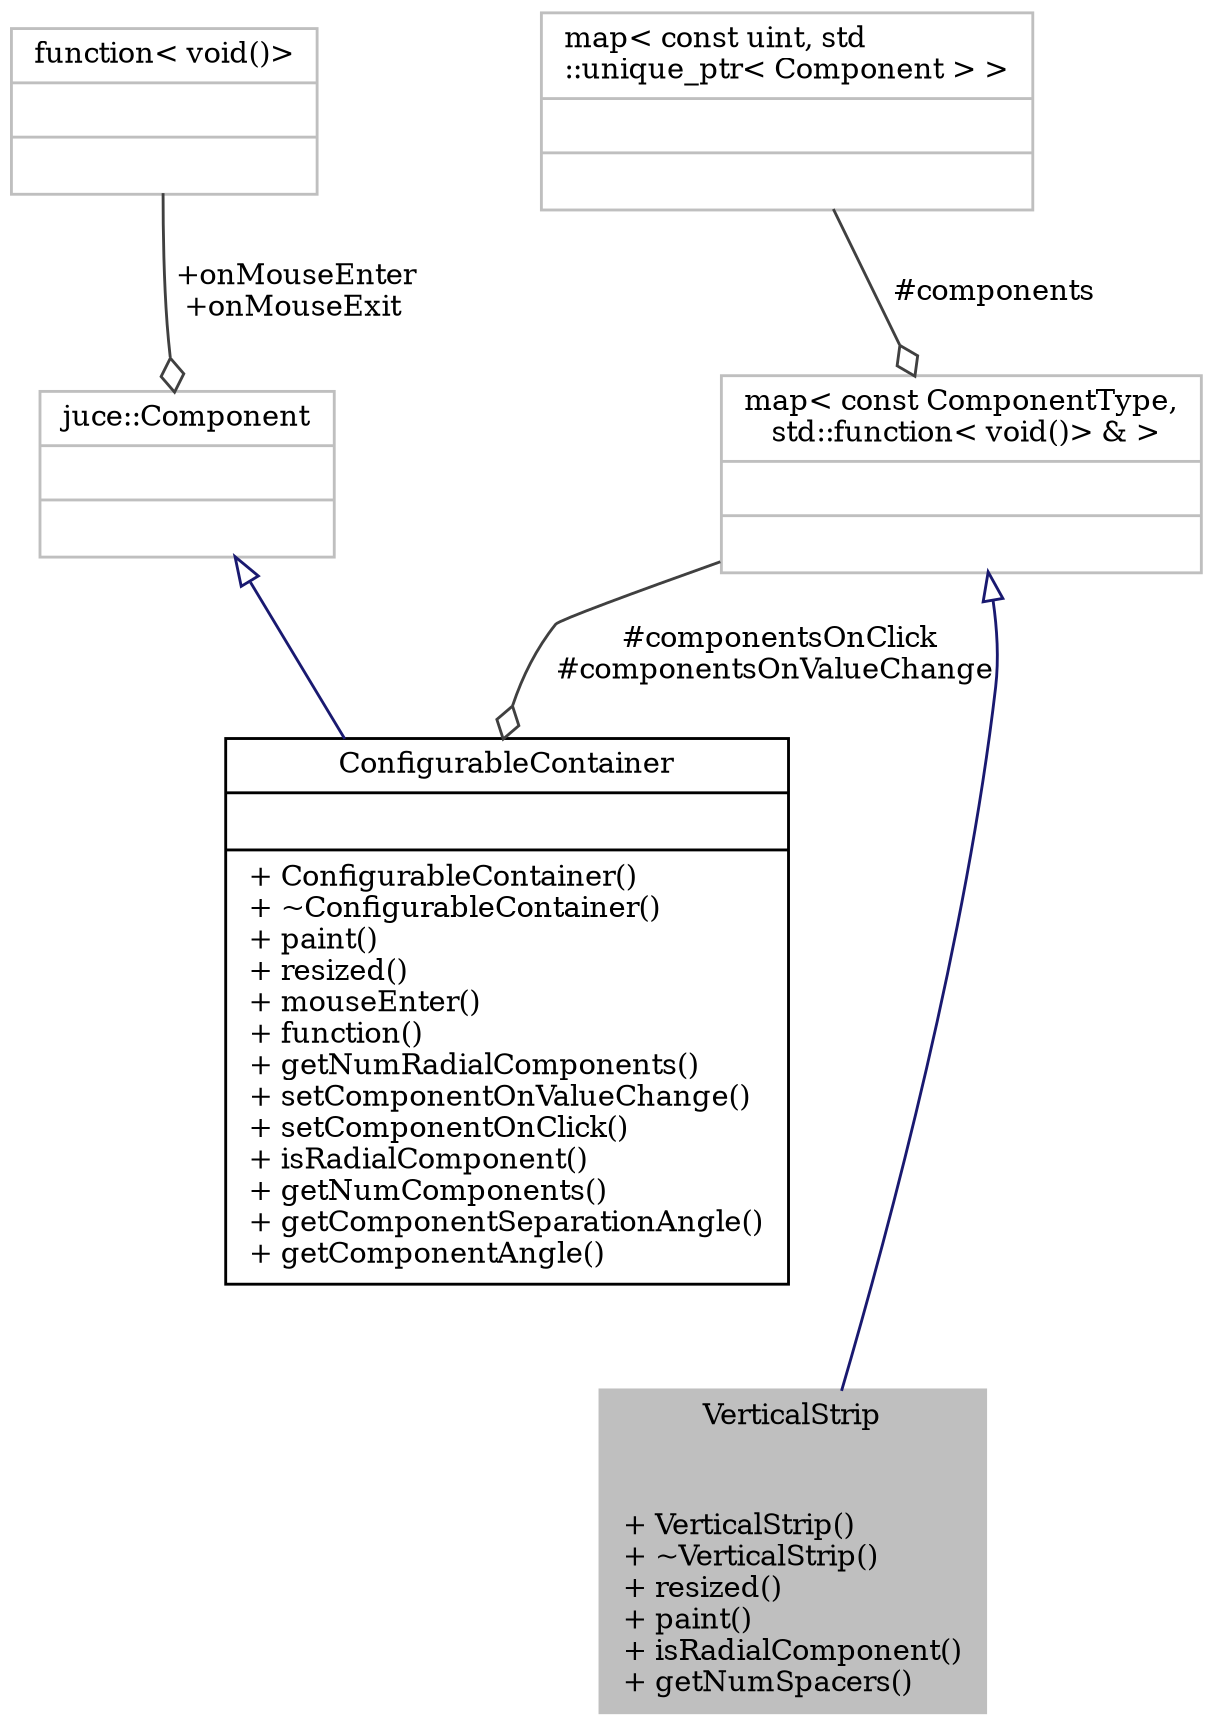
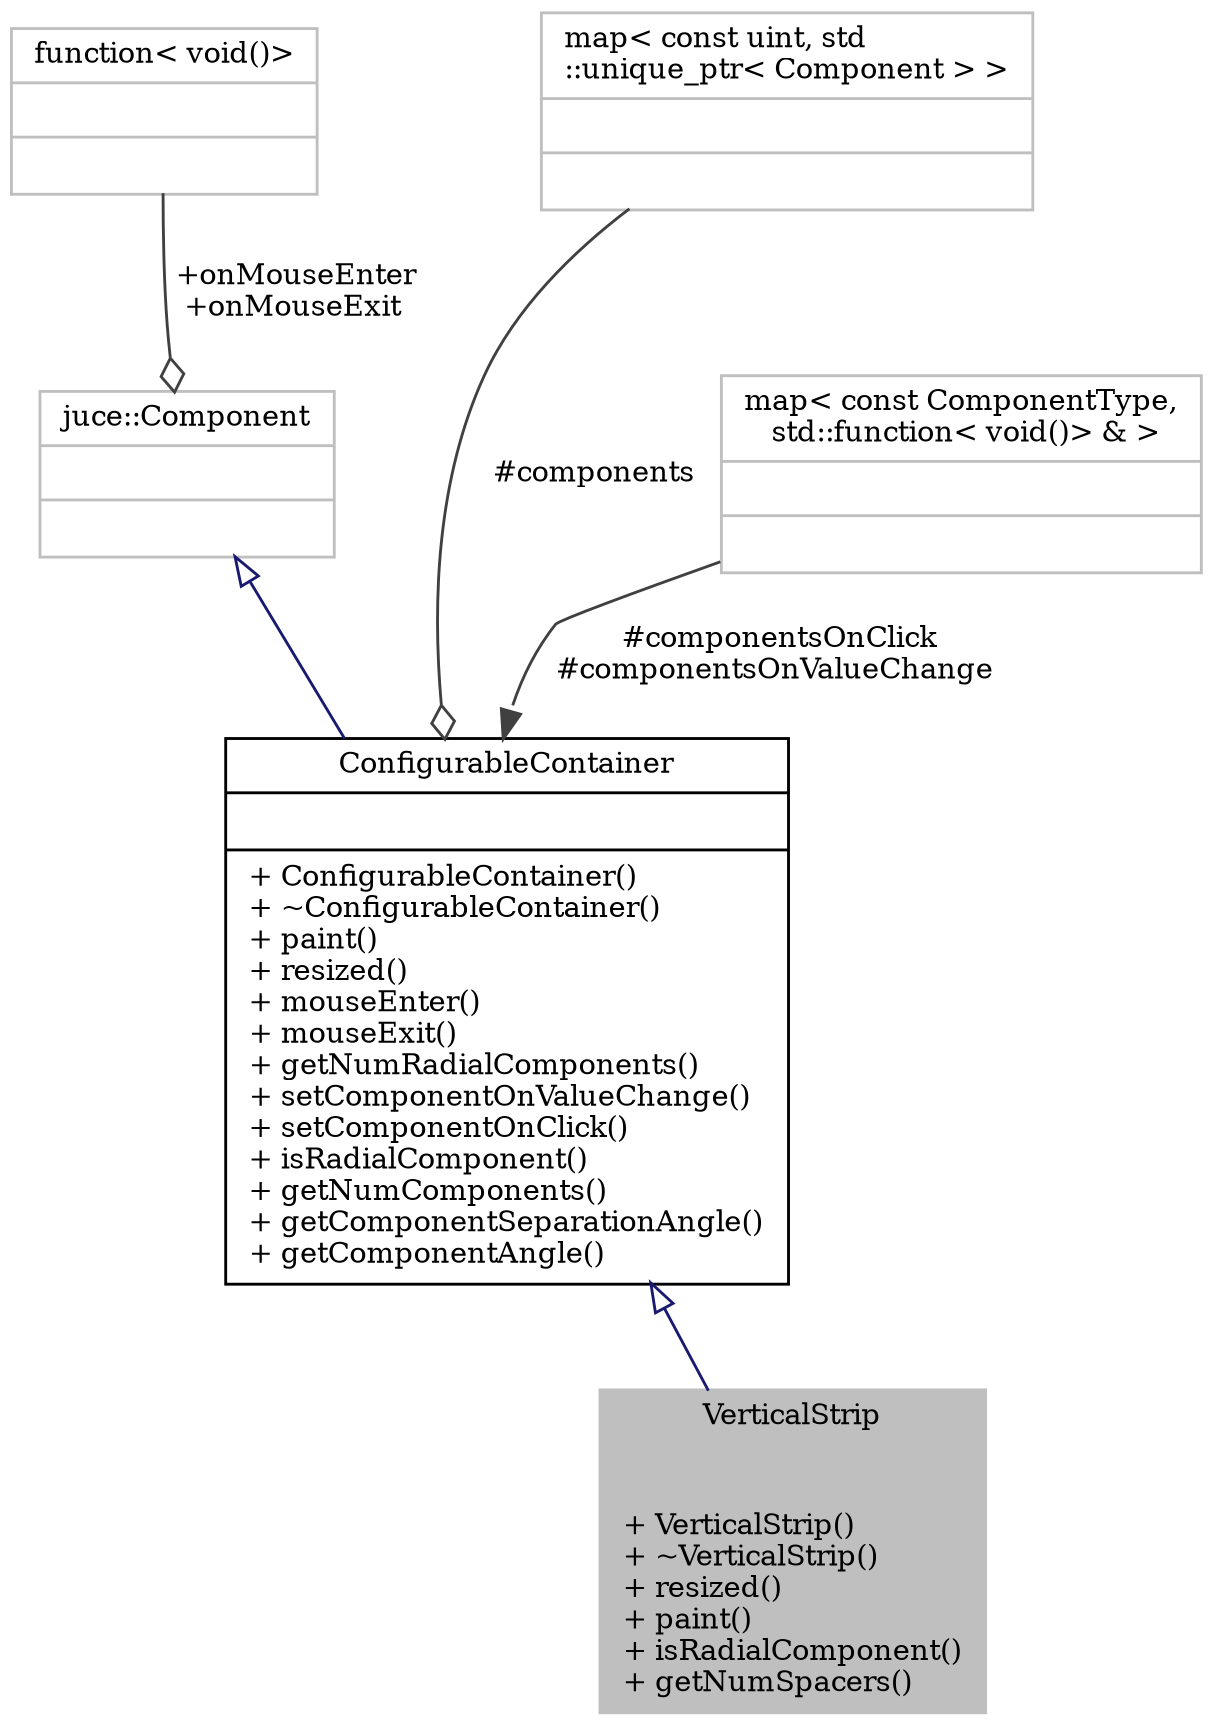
(866, 277) -> (465, 428)
(594, 608) -> (594, 608)
(942, 1000) -> (687, 1350)
(336, 1034) -> (353, 1034)
